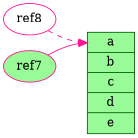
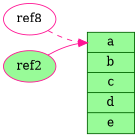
(30, 66) -> (30, 66)
